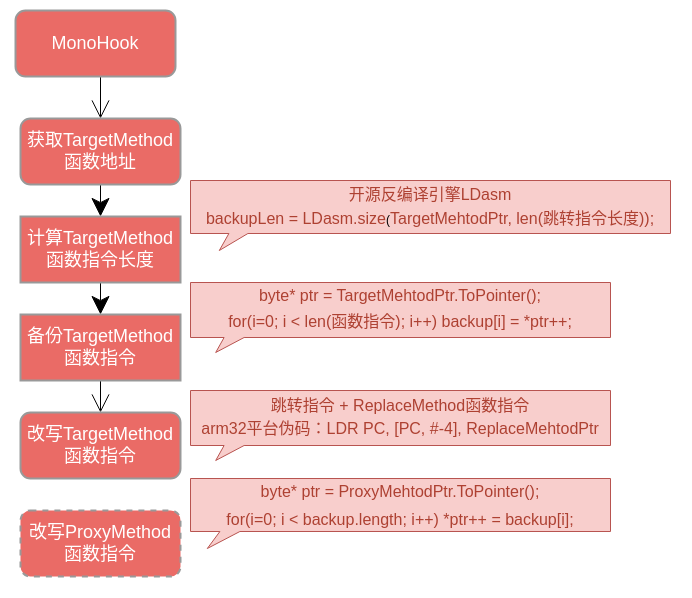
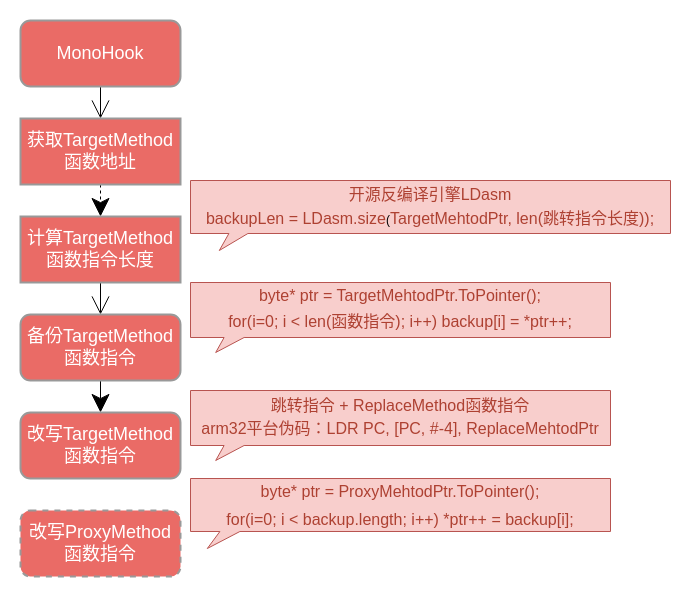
(96, 44) -> (101, 54)
(101, 152) -> (101, 152)
(101, 194) -> (101, 194)
(101, 299) -> (101, 304)
(101, 348) -> (101, 348)
(101, 402) -> (101, 397)
